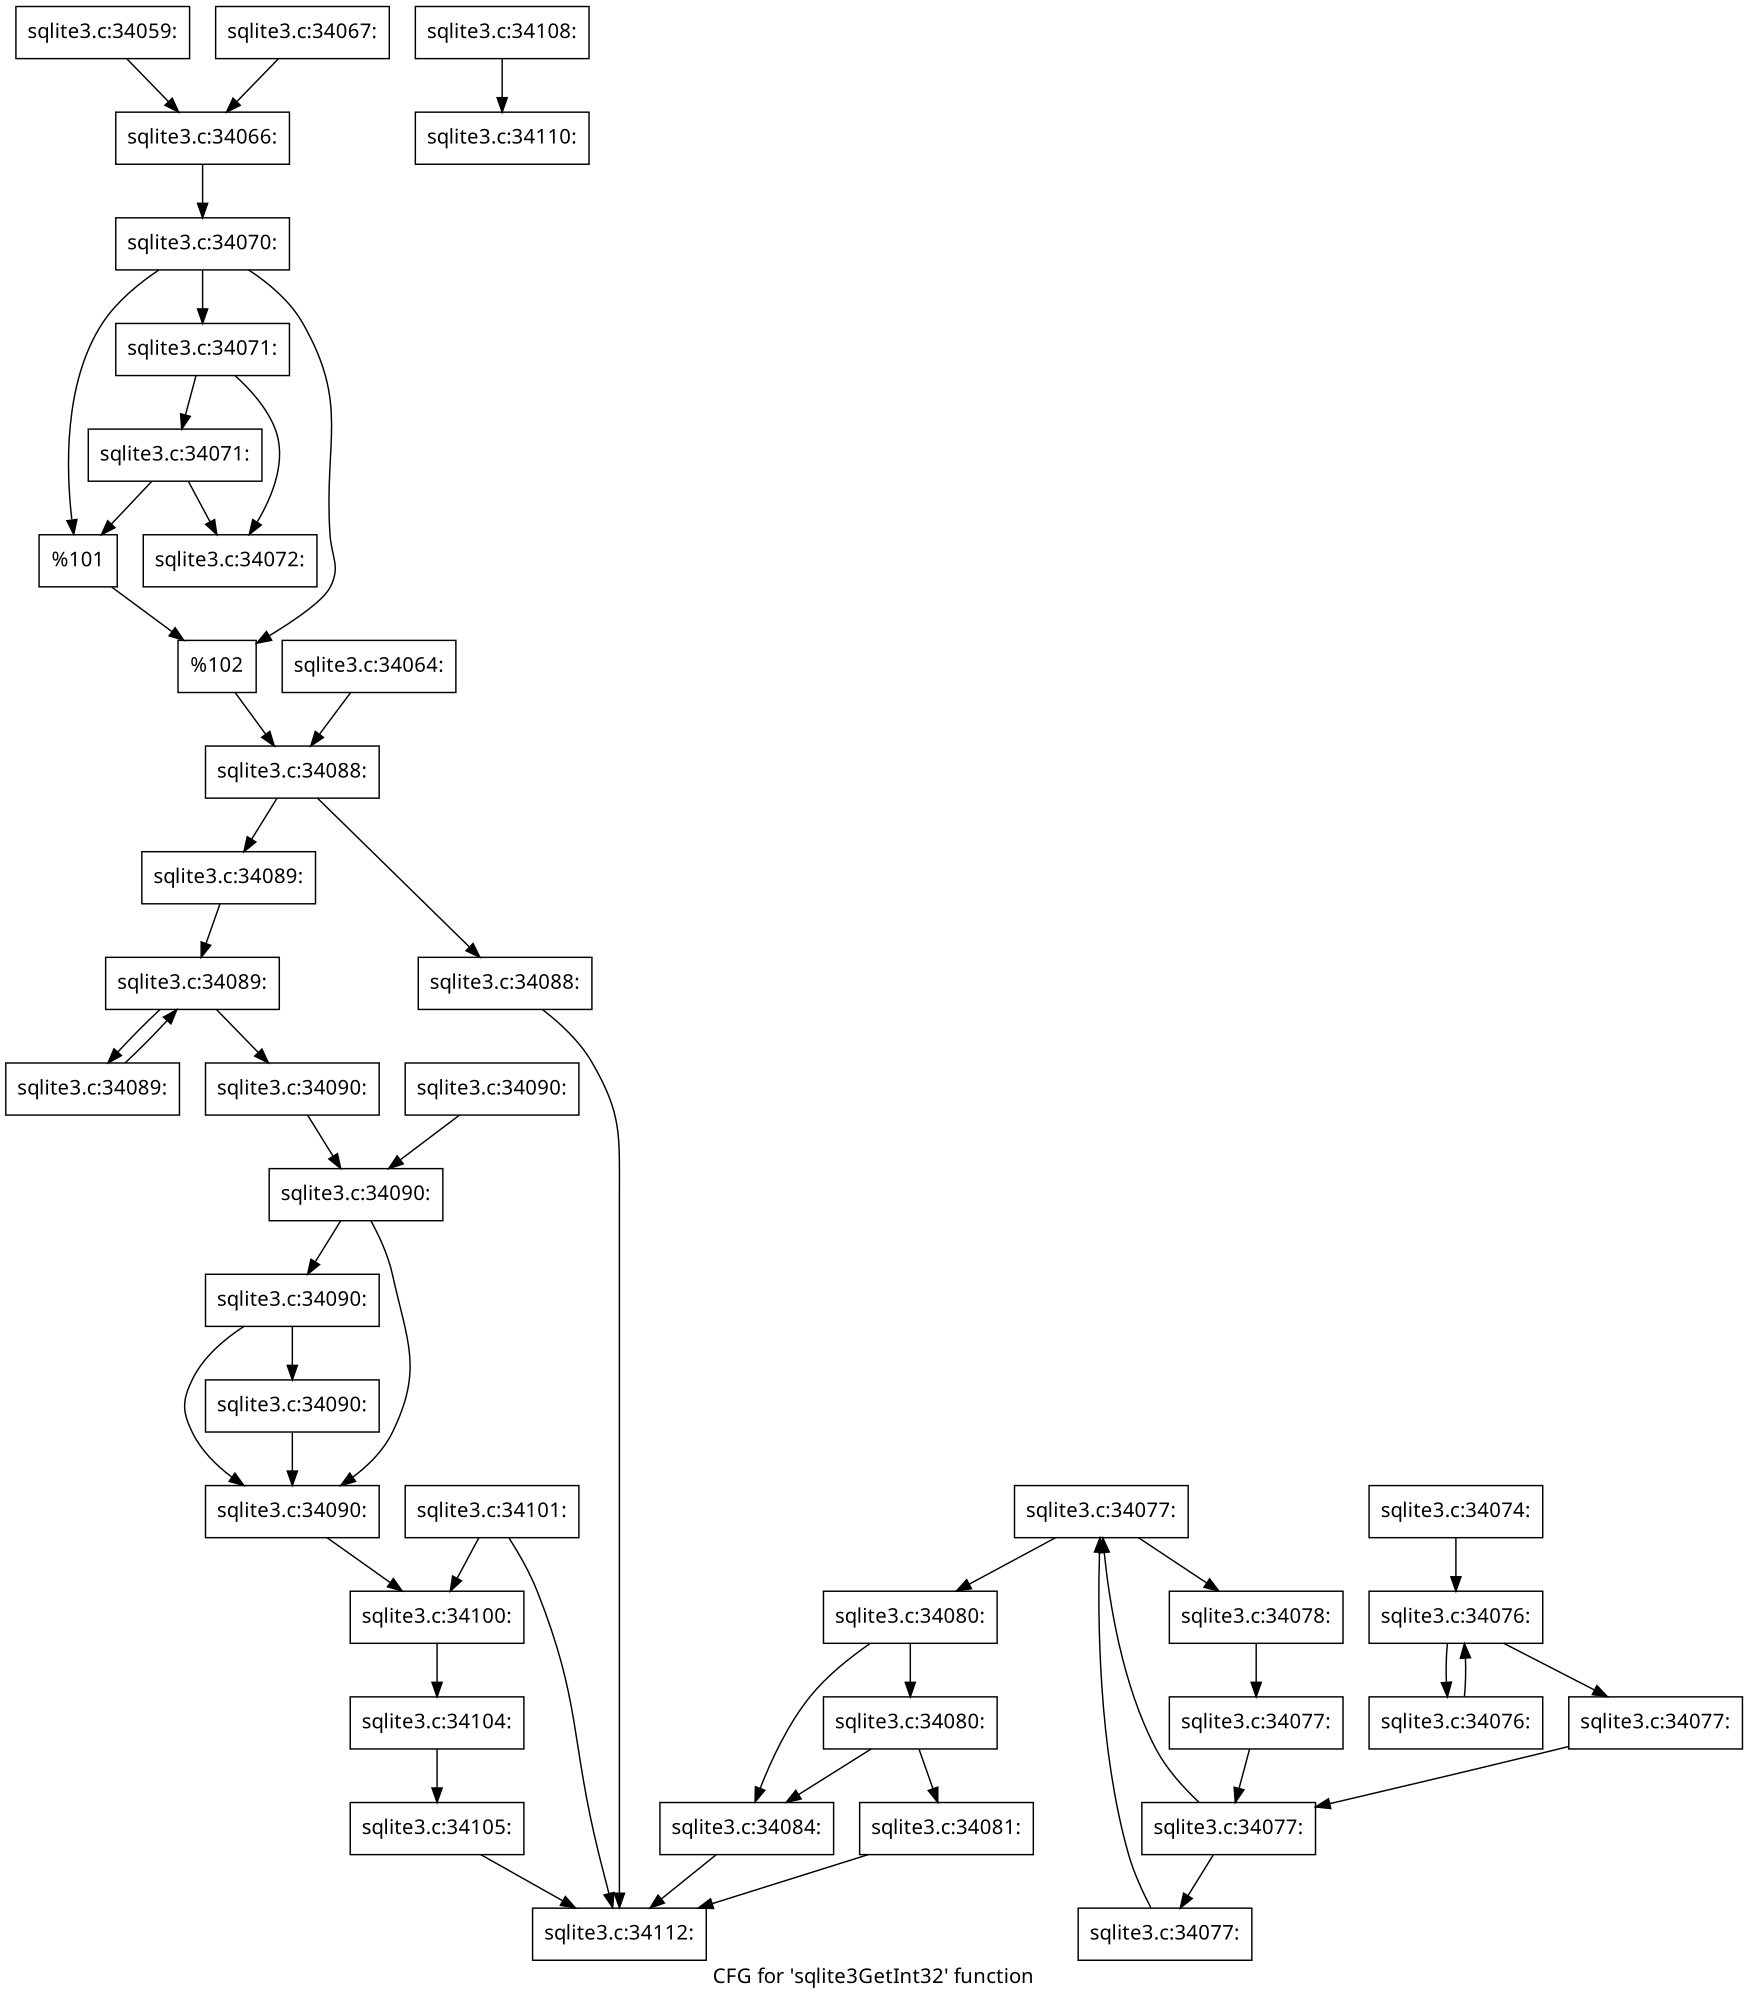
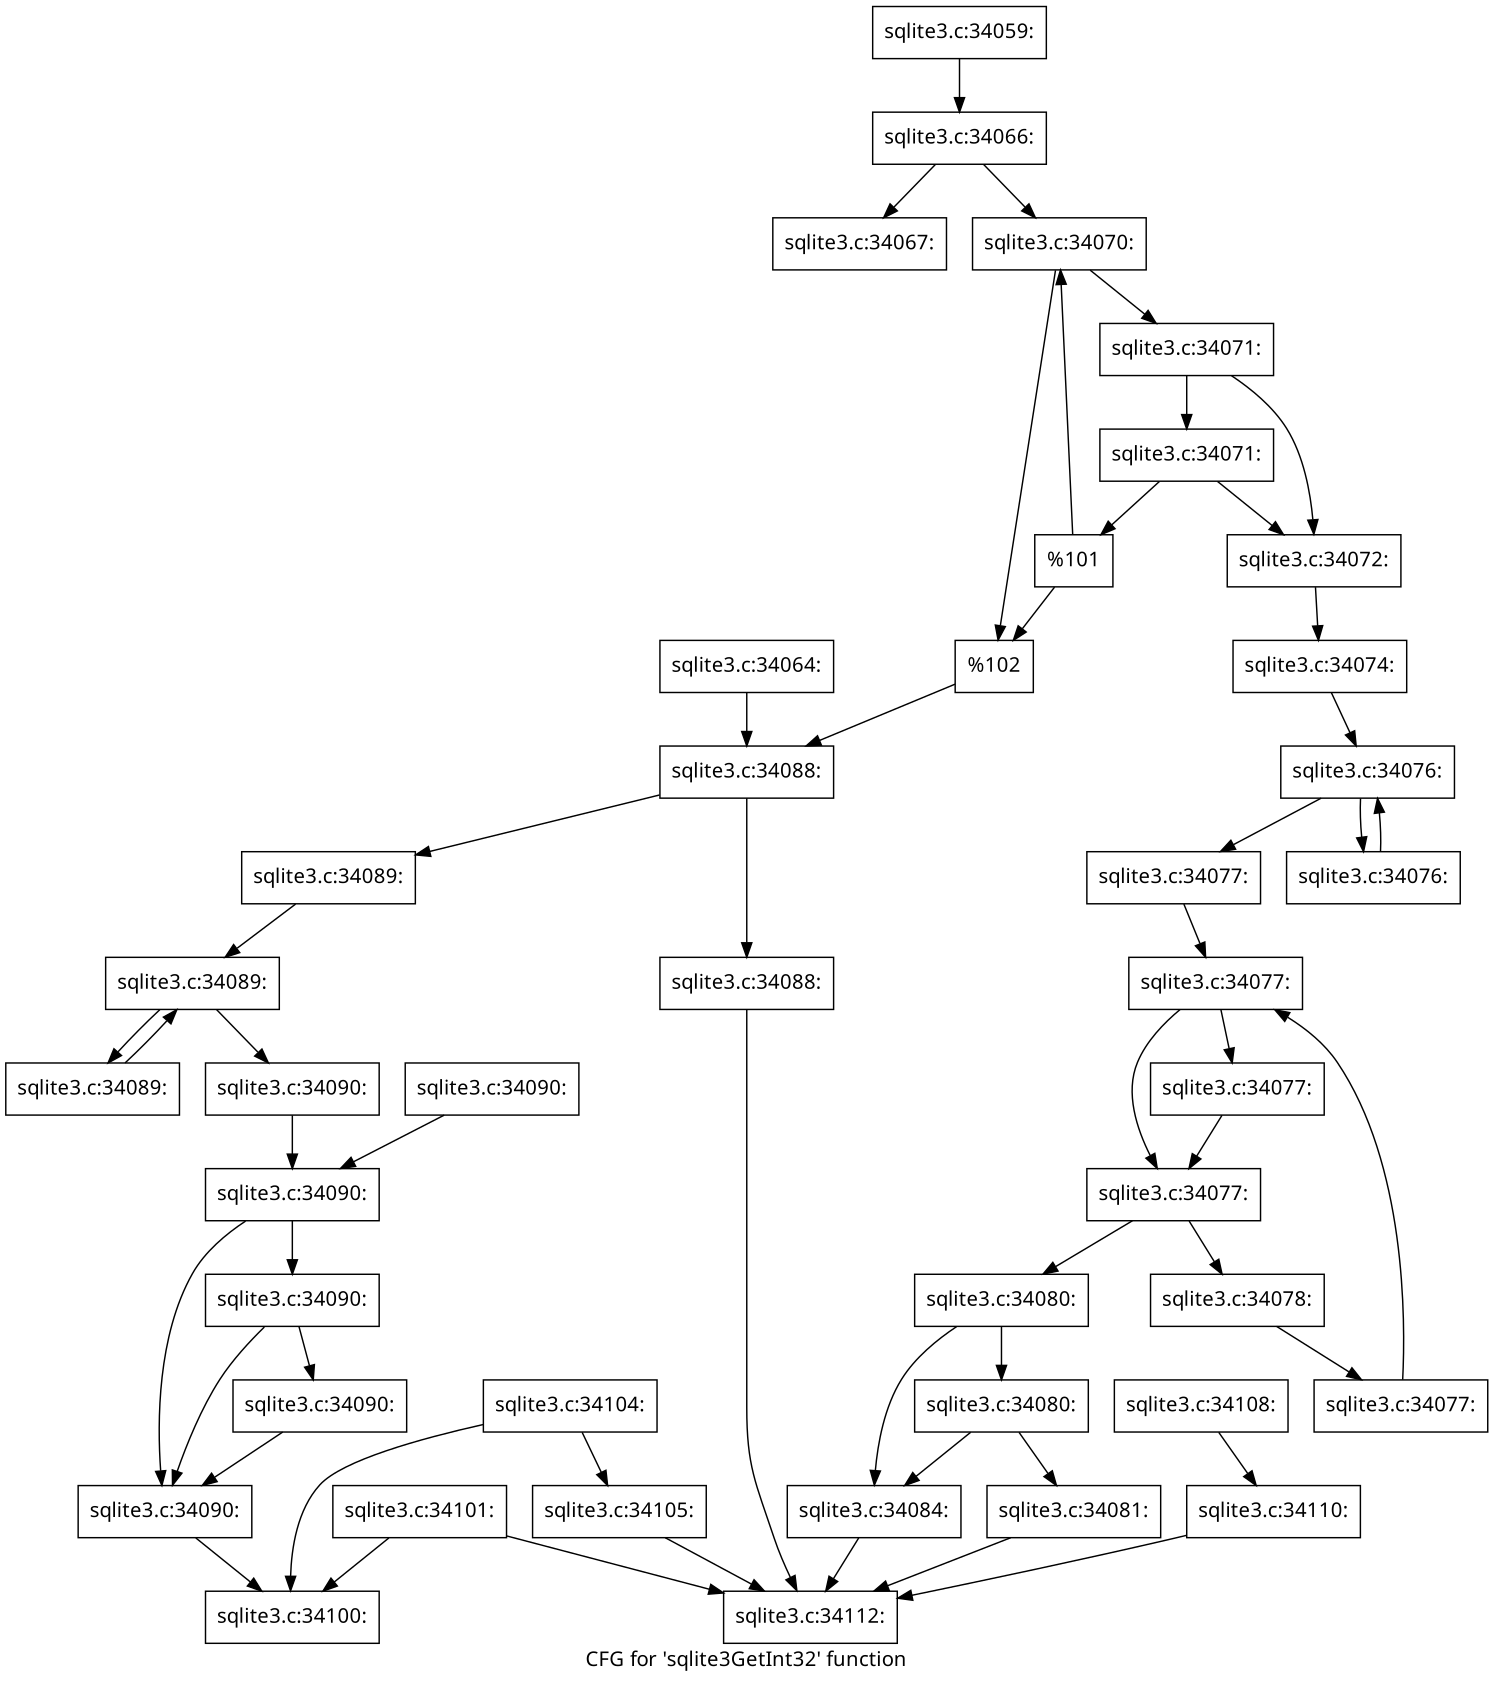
(258, 80) -> (915, 186)
(78, 380) -> (1067, 410)
none -> (1317, 606)
none -> (1049, 1566)
(437, 1663) -> (352, 1464)
